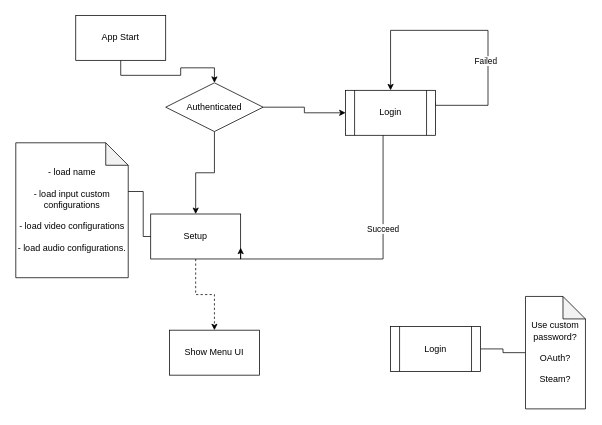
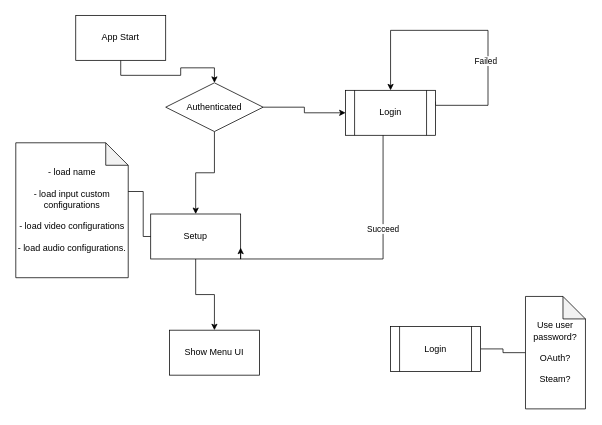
(202, 295) -> (202, 295)
(555, 353) -> (555, 353)
